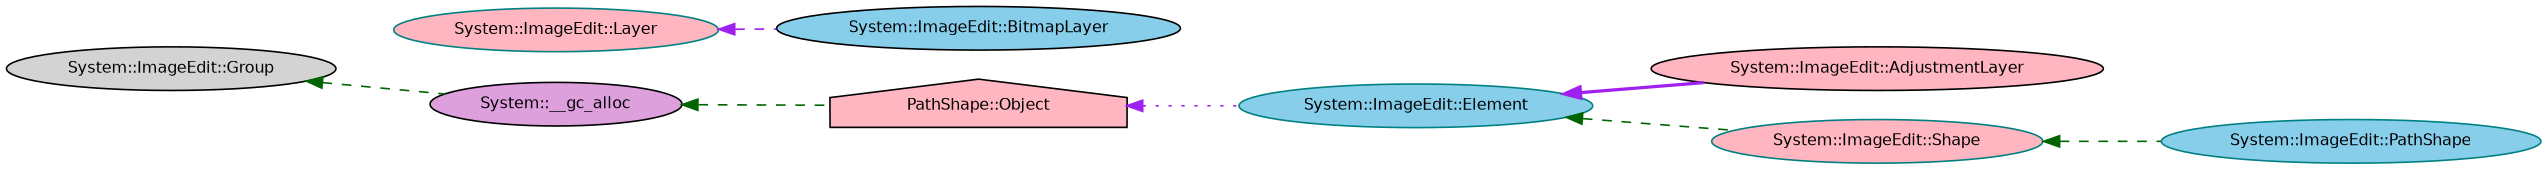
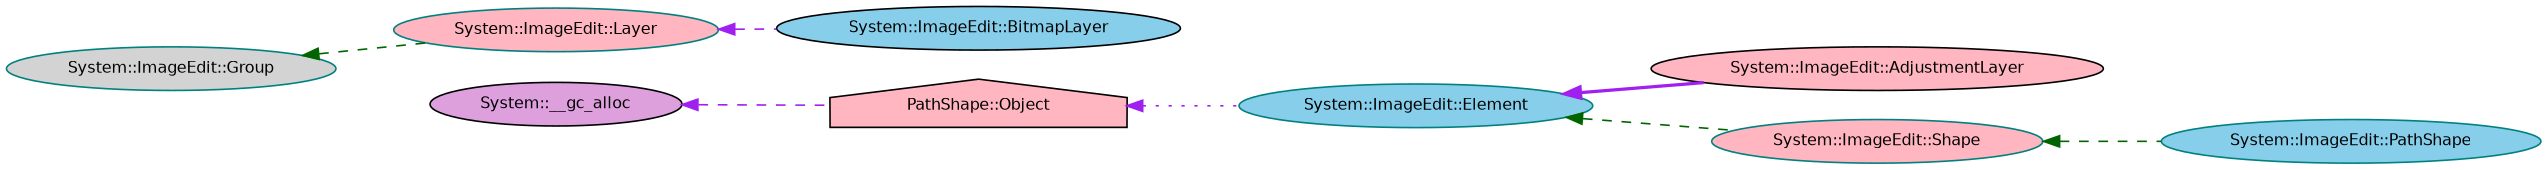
(171, 69) -> (171, 69)
(384, 88) -> (372, 48)
(764, 105) -> (764, 105)
